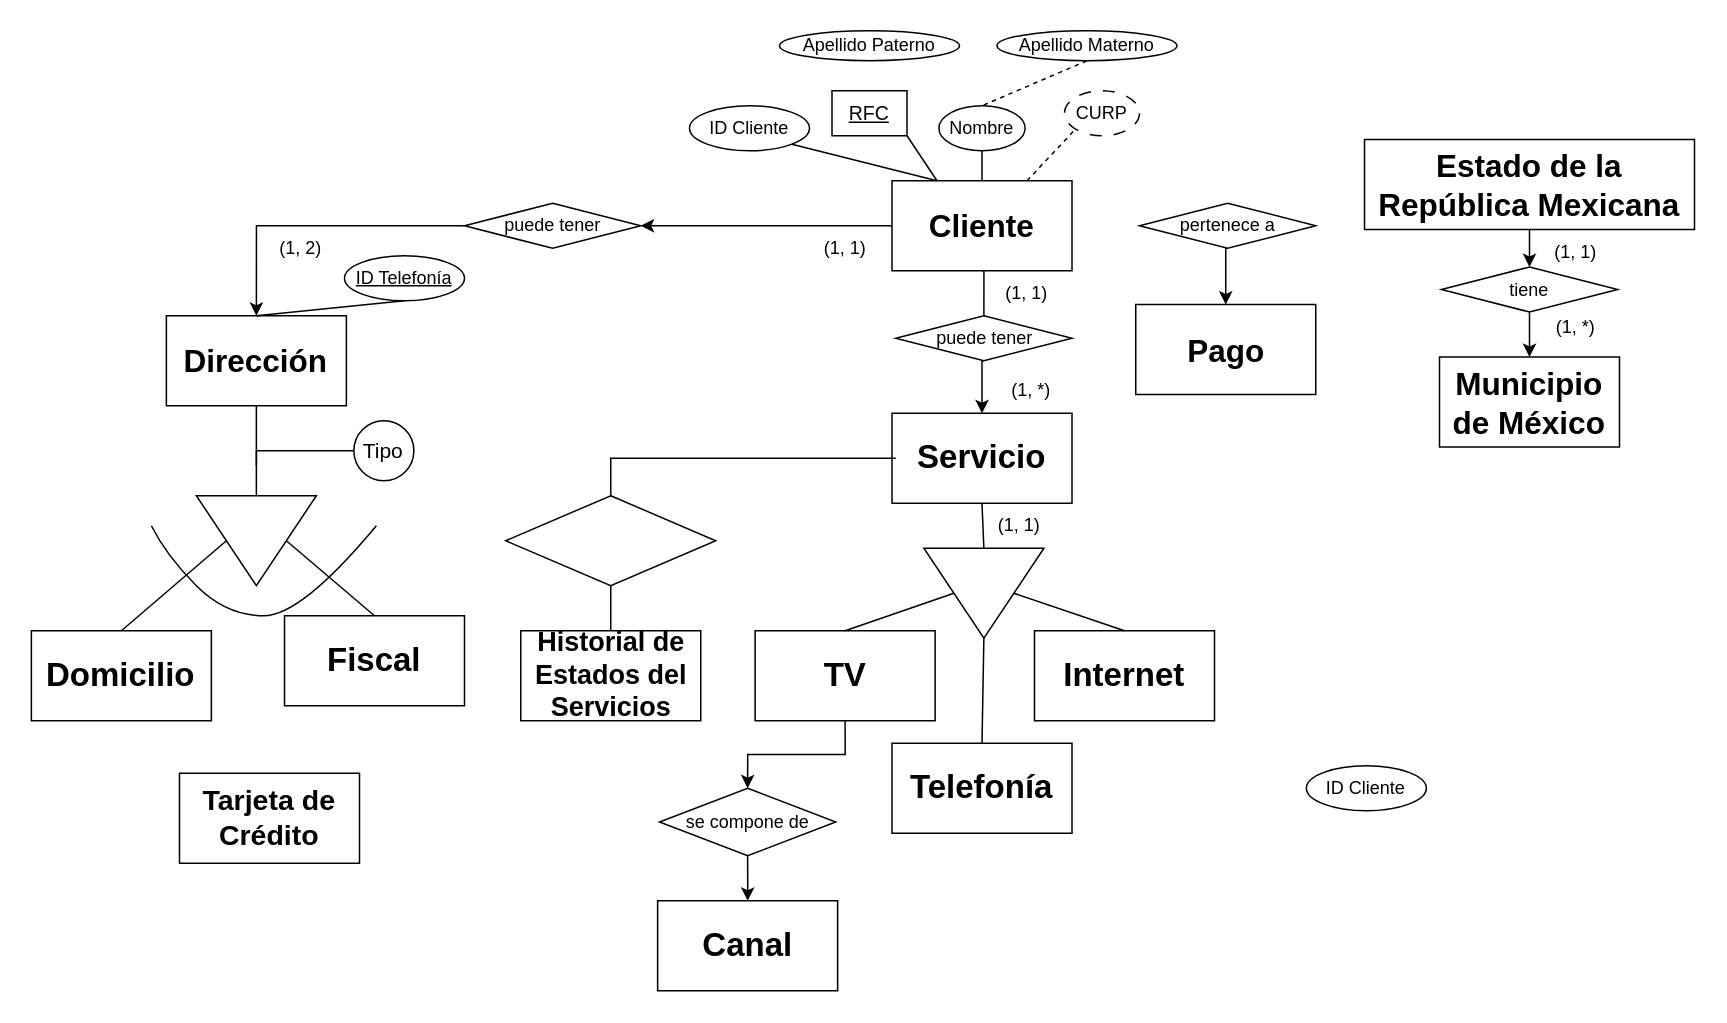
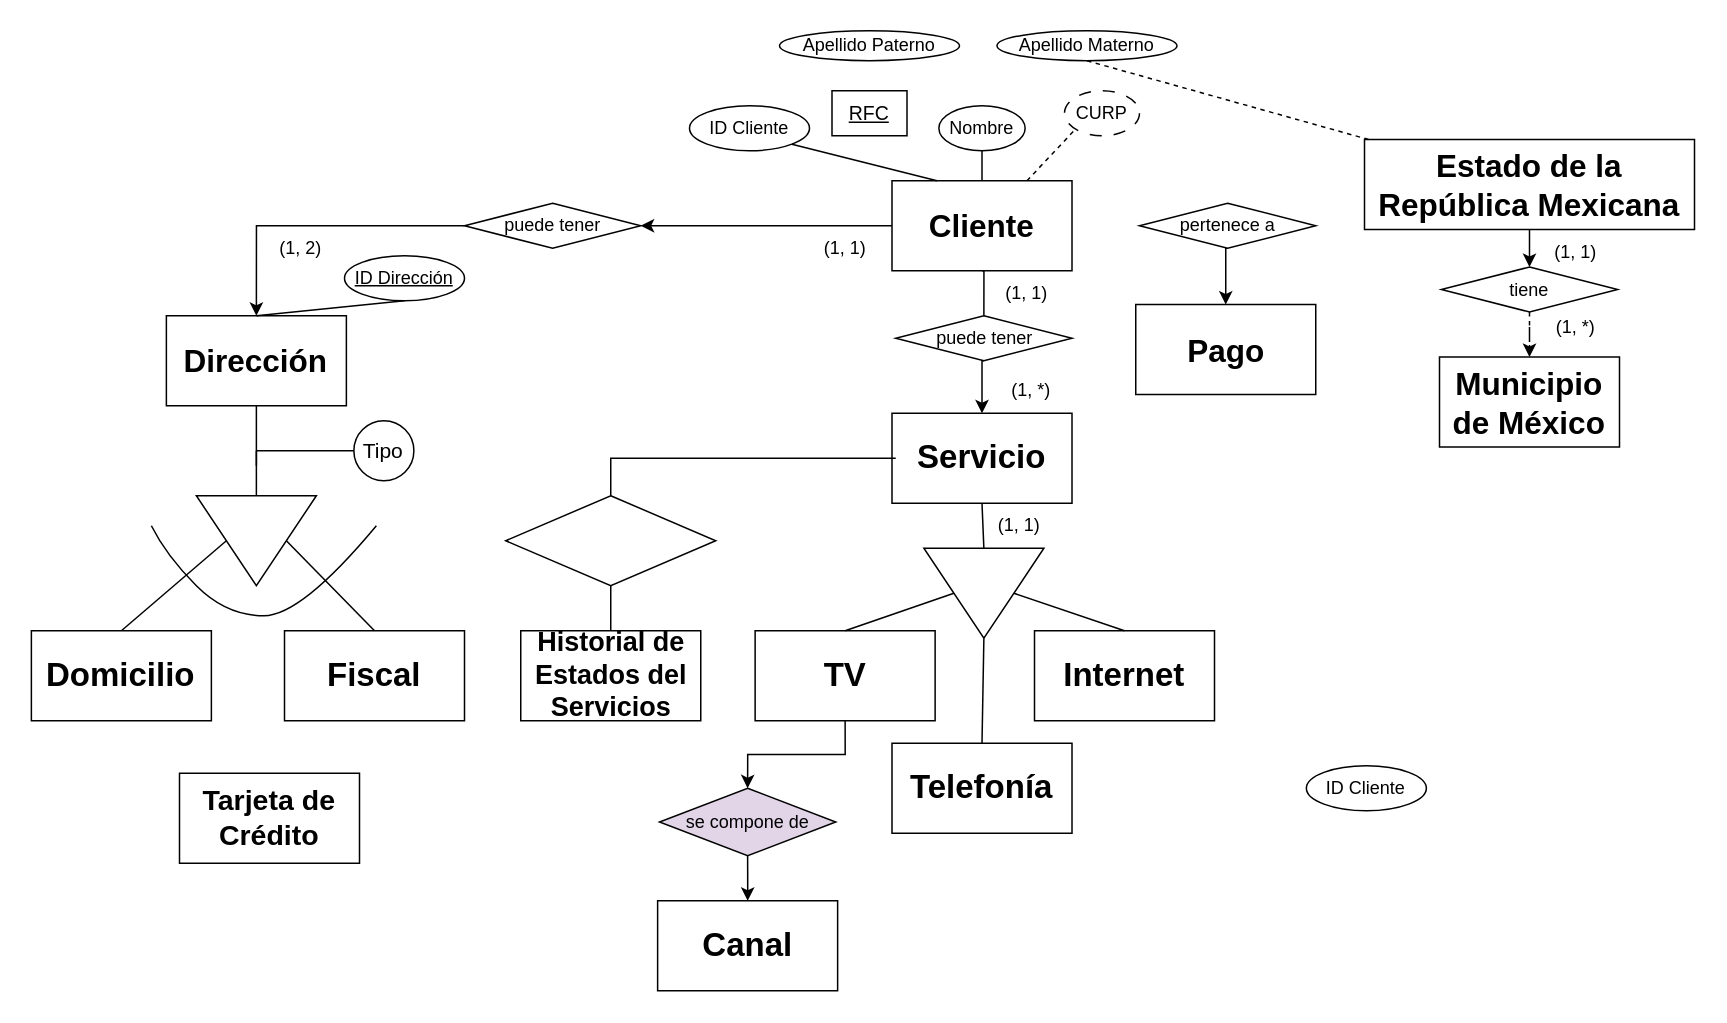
(1034, 83) -> (1228, 100)
(922, 158) -> none
(404, 278) -> (404, 278)
(1529, 321) -> (1529, 321)
(374, 661) -> (374, 676)
(747, 822) -> (747, 822)
